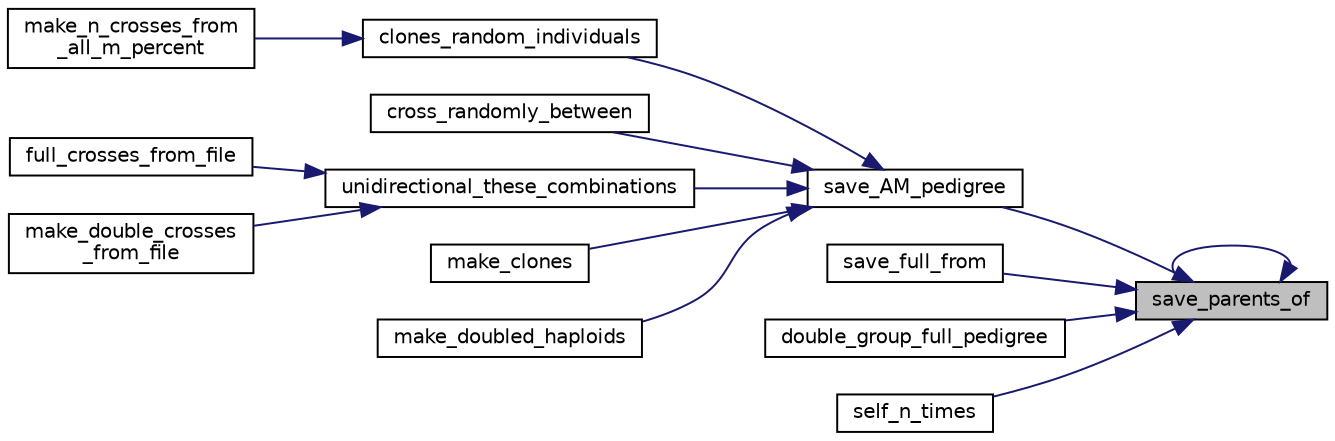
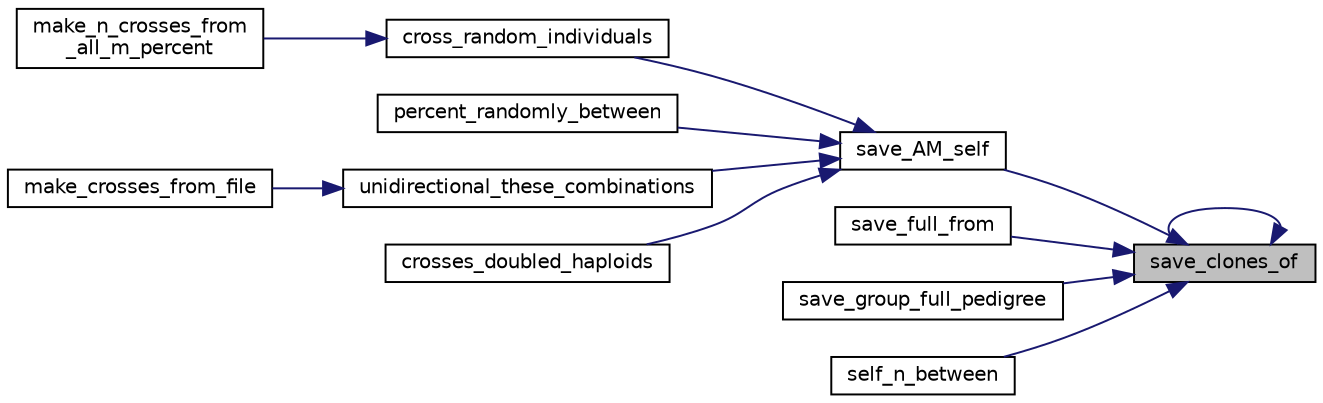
(510, 38) -> (528, 38)
(510, 113) -> (528, 113)
(131, 157) -> (140, 188)
(915, 188) -> (923, 151)
(131, 244) -> none
(510, 263) -> none
(1232, 301) -> (1225, 263)
(510, 338) -> (528, 263)
(915, 338) -> (923, 301)
(915, 413) -> (923, 376)
